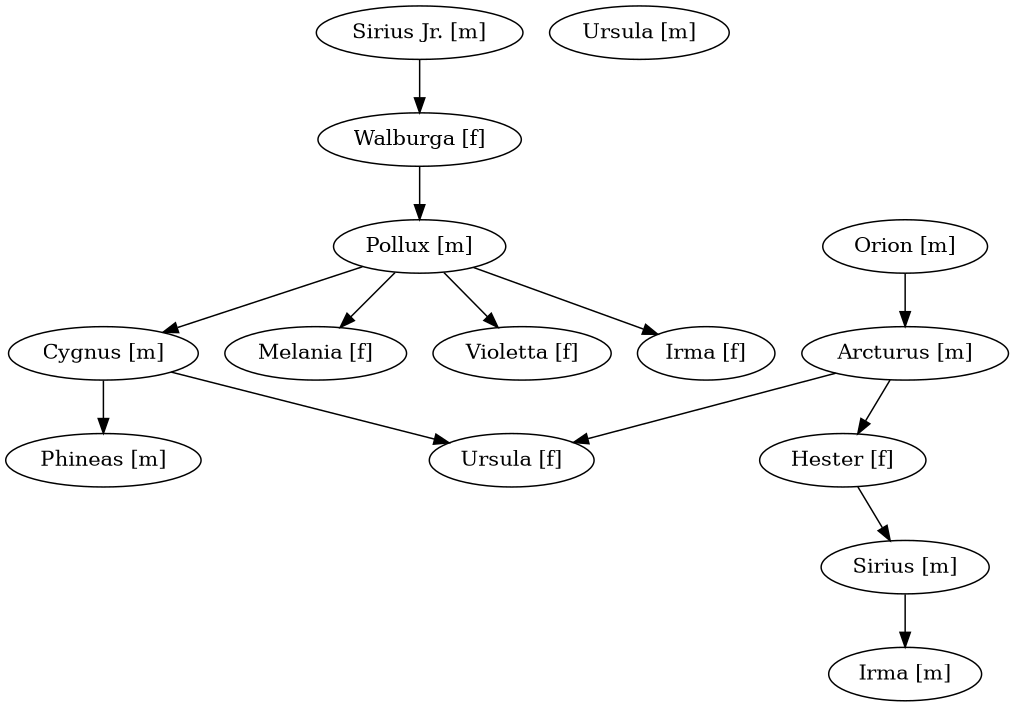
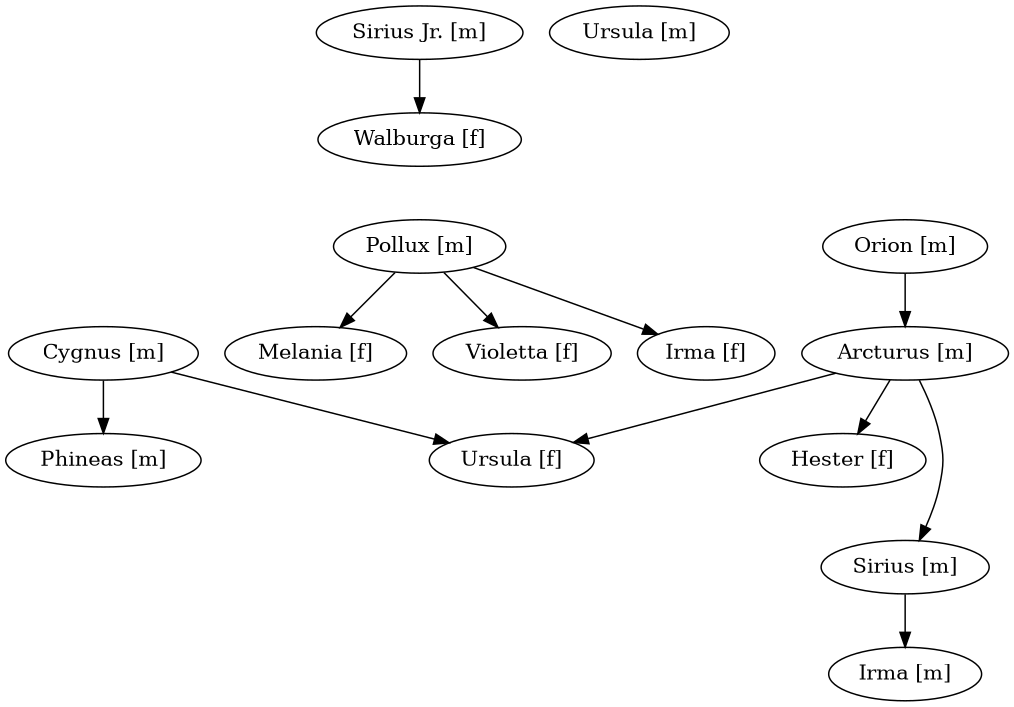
(420, 186) -> none
(270, 297) -> none
(870, 507) -> (942, 453)
